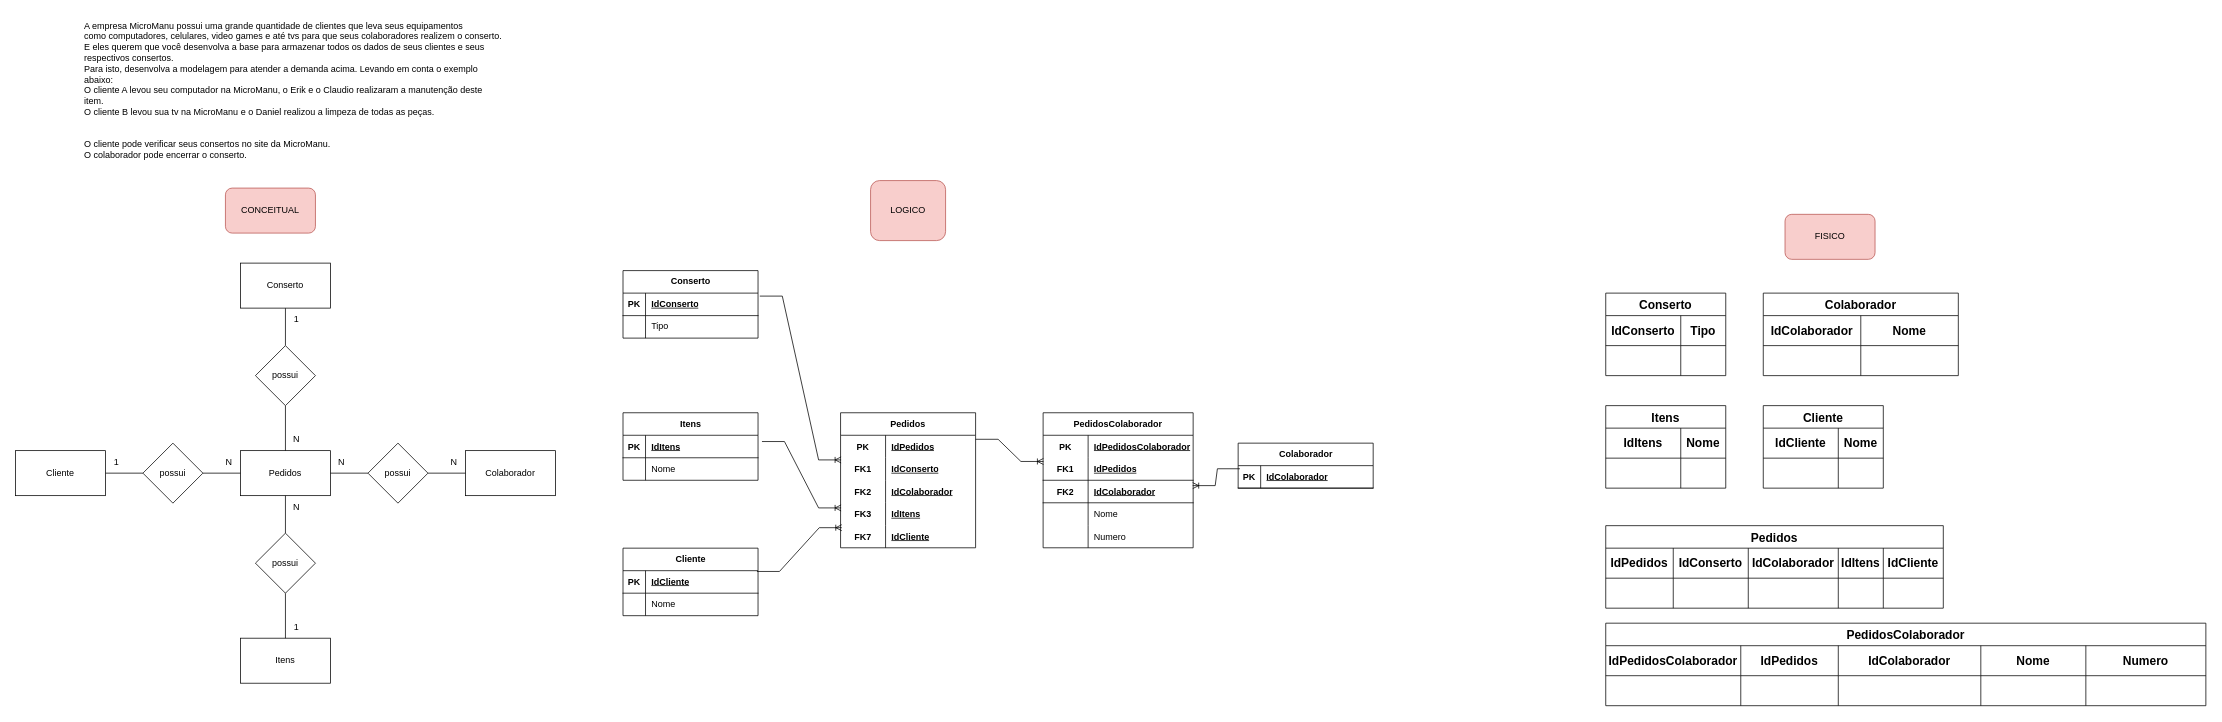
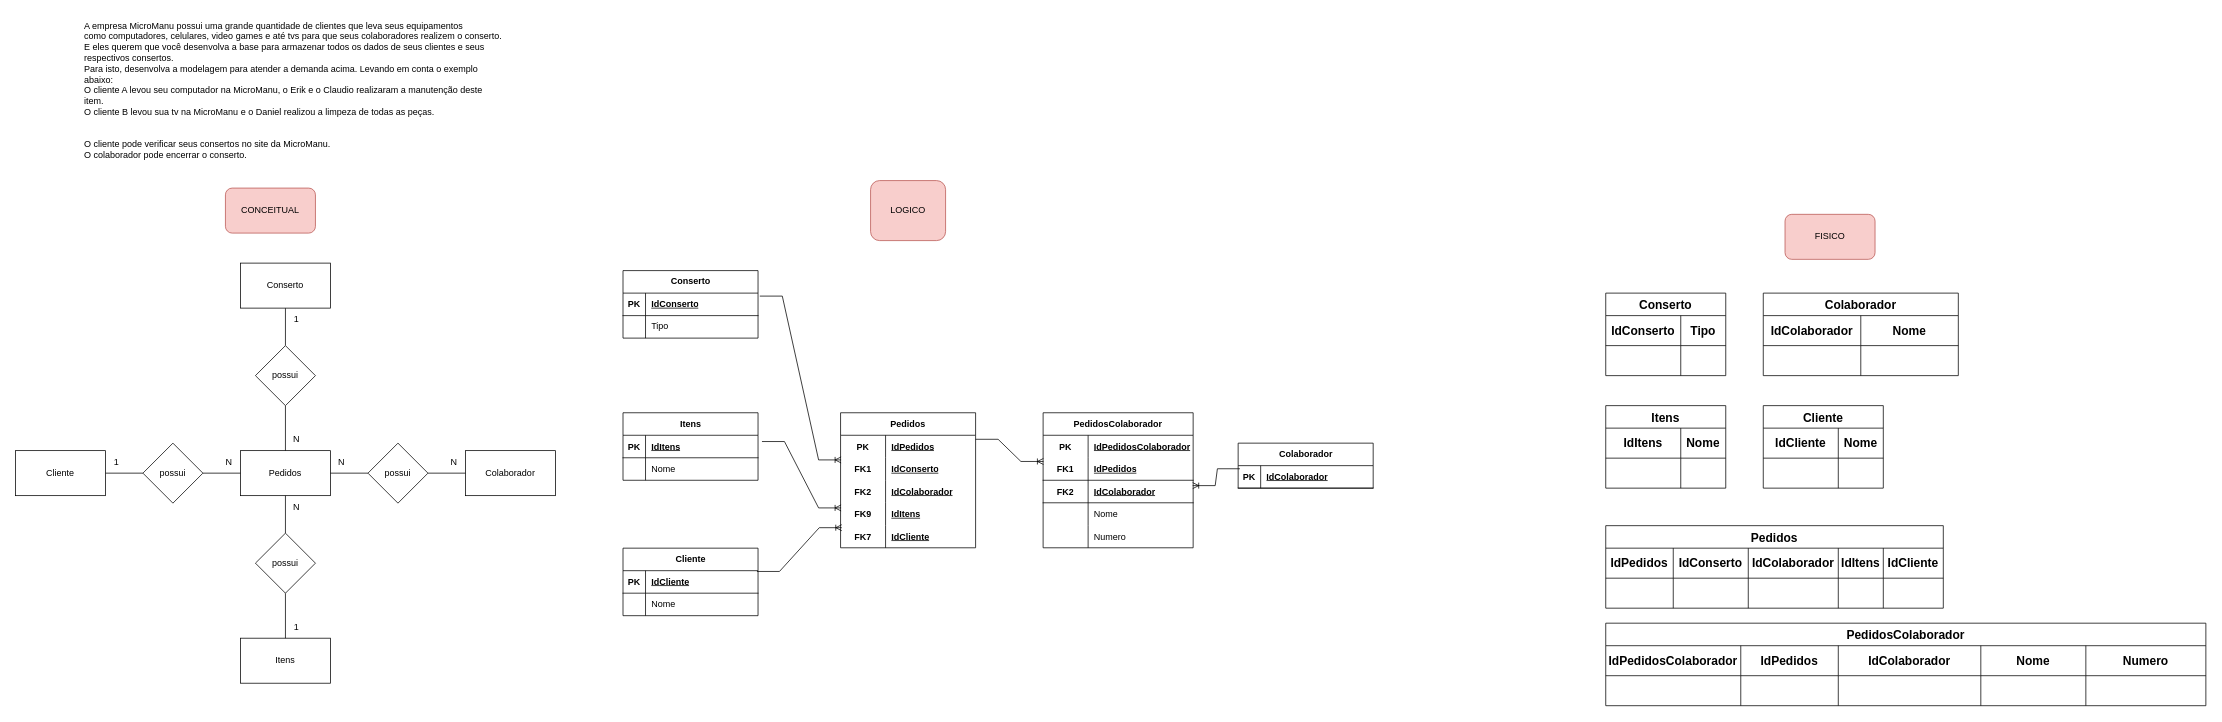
(863, 514) -> (863, 514)
